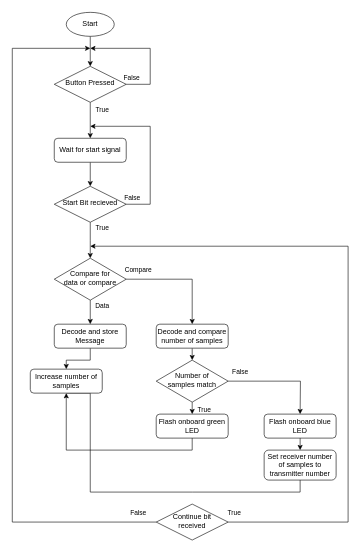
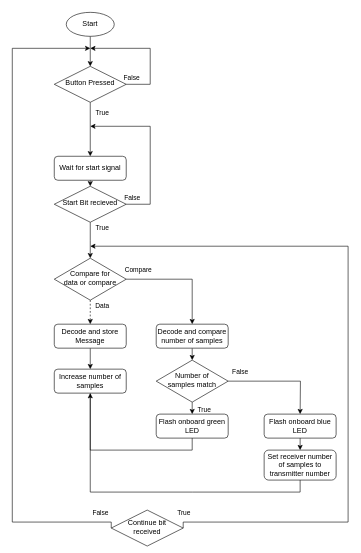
(90, 150) -> (90, 168)
(90, 309) -> (90, 309)
(66, 381) -> (90, 381)
(192, 522) -> (147, 528)
